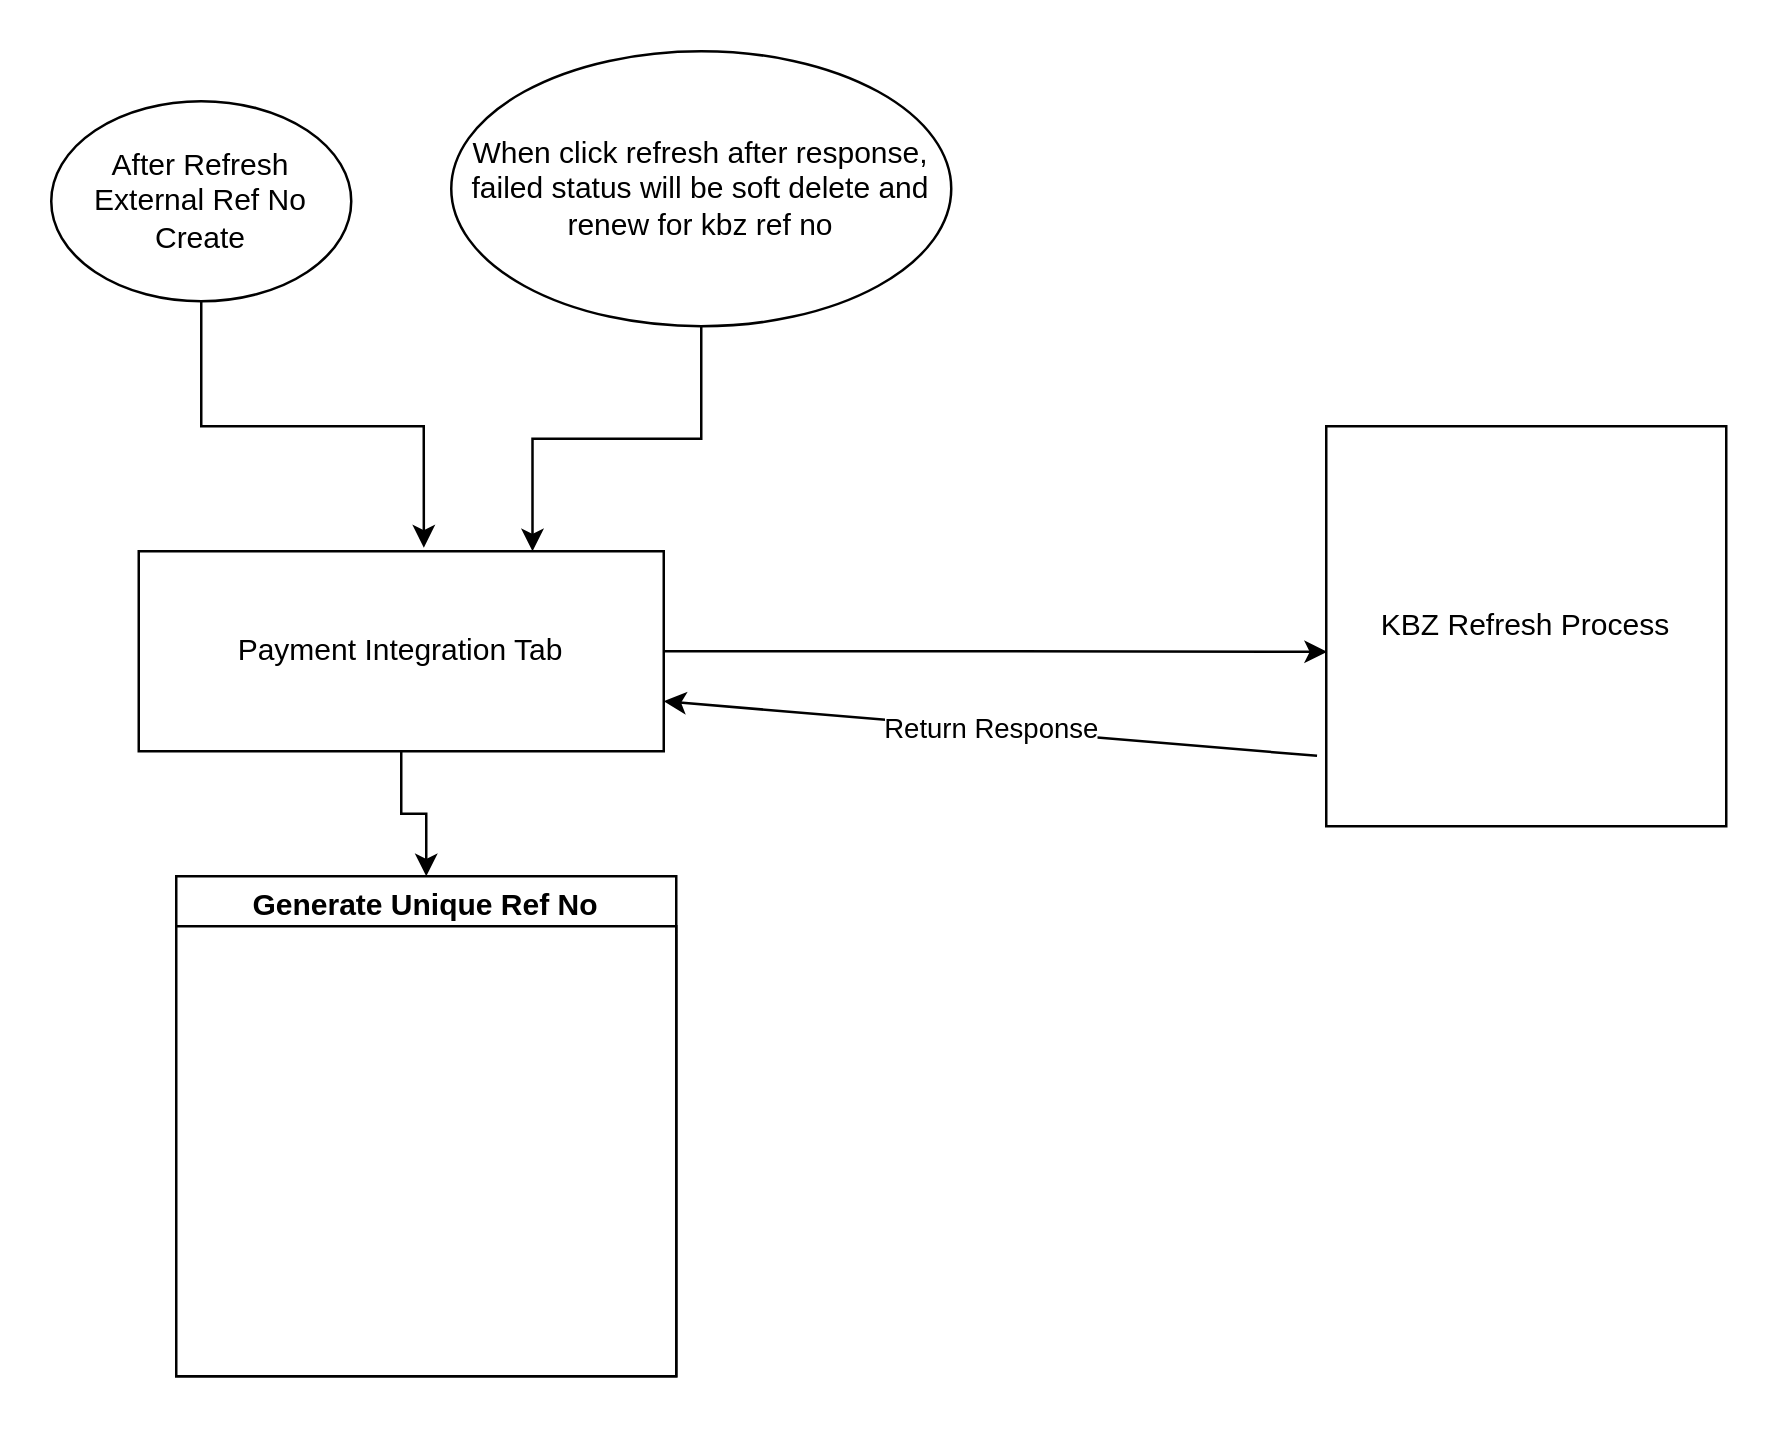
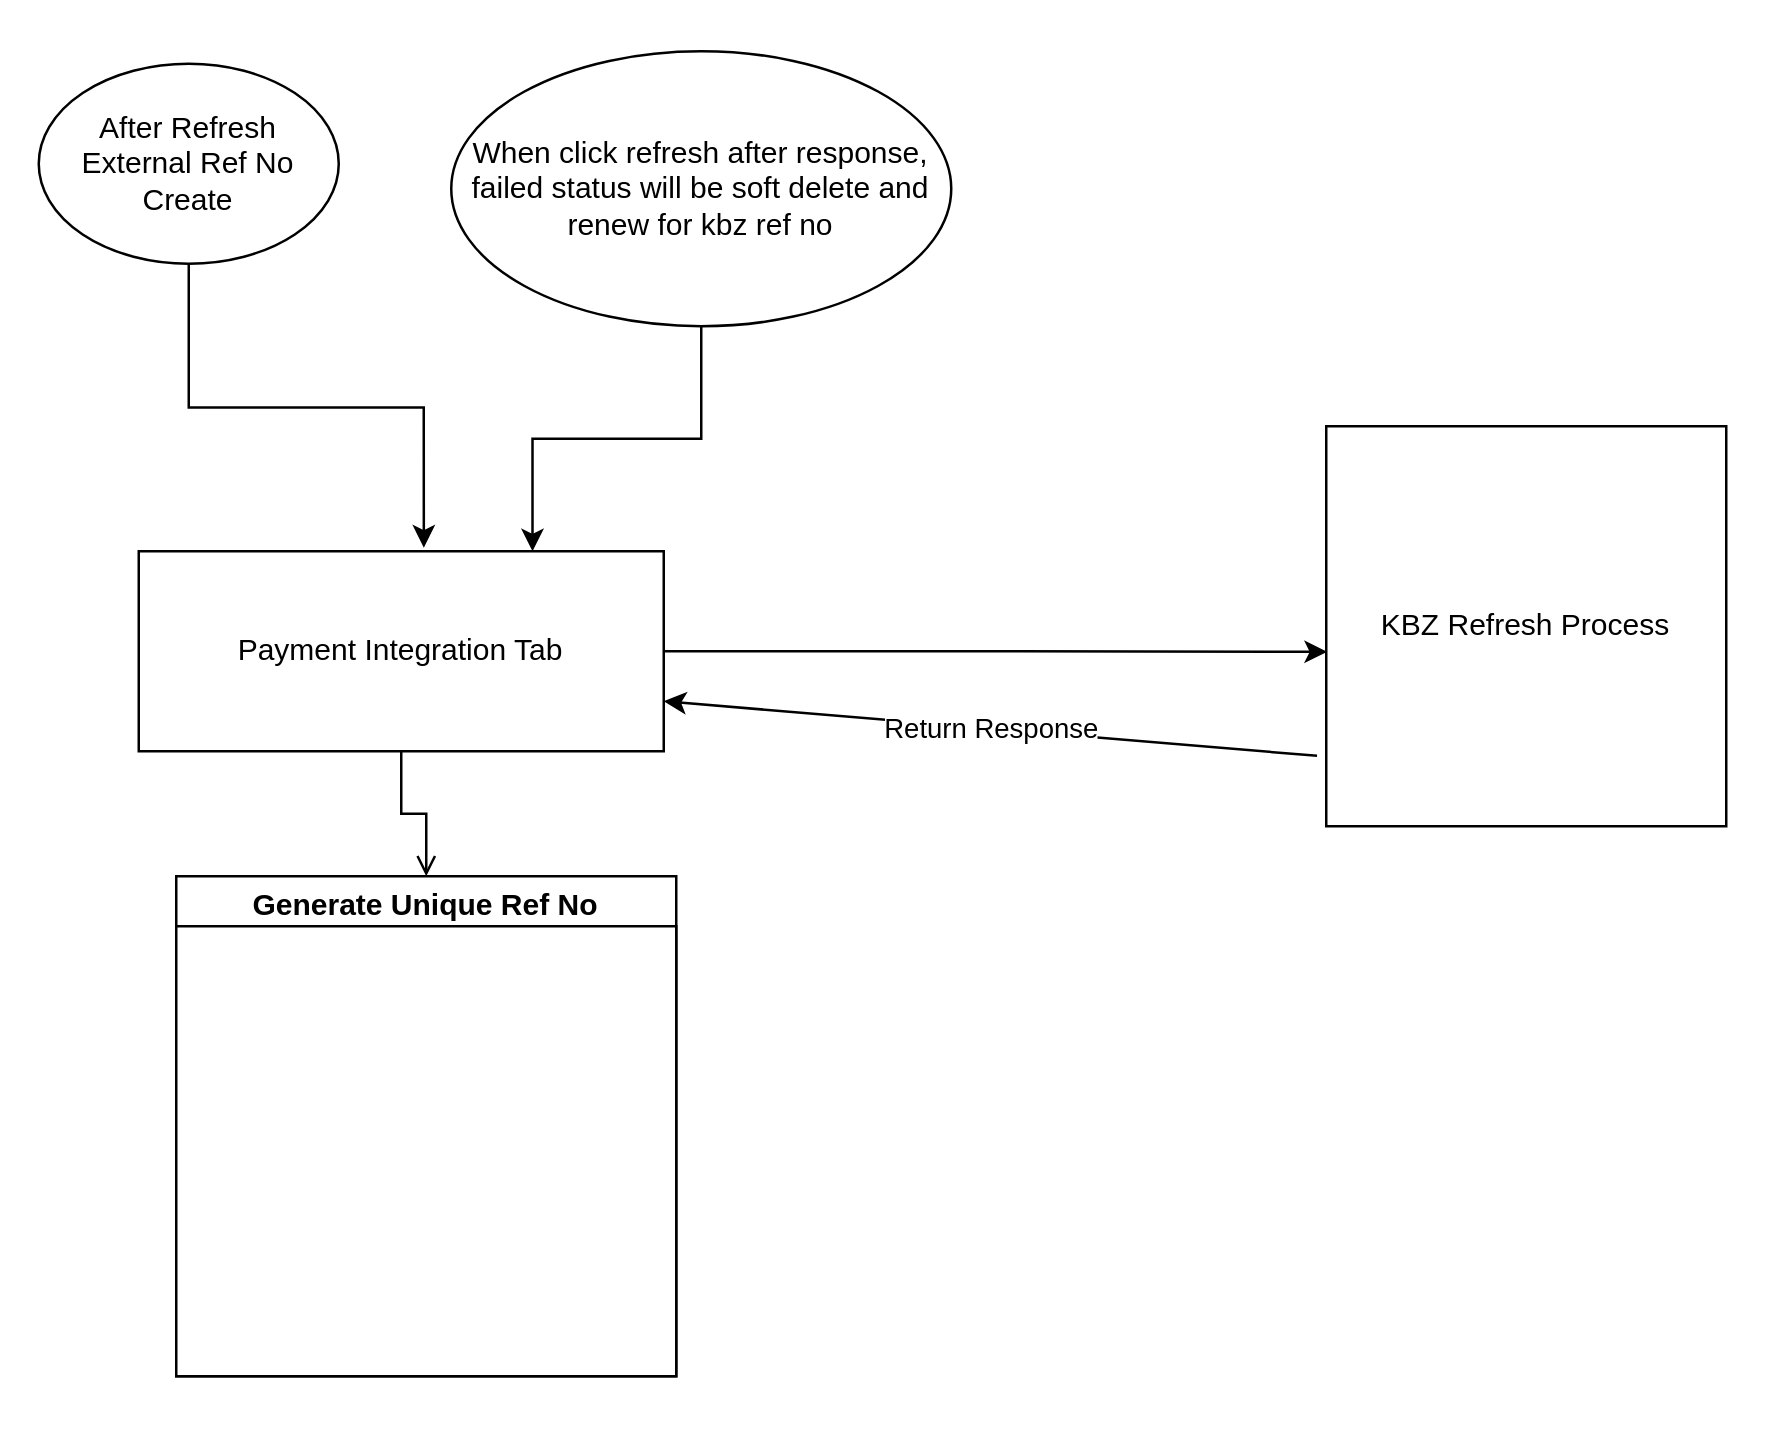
(201, 201) -> (189, 164)
(426, 858) -> (426, 862)
